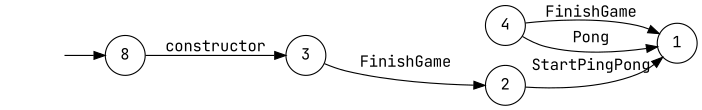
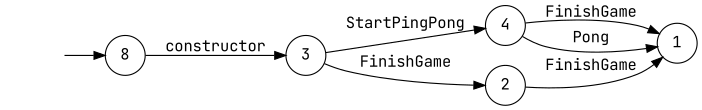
none -> (400, 41)
(591, 66) -> (591, 66)
